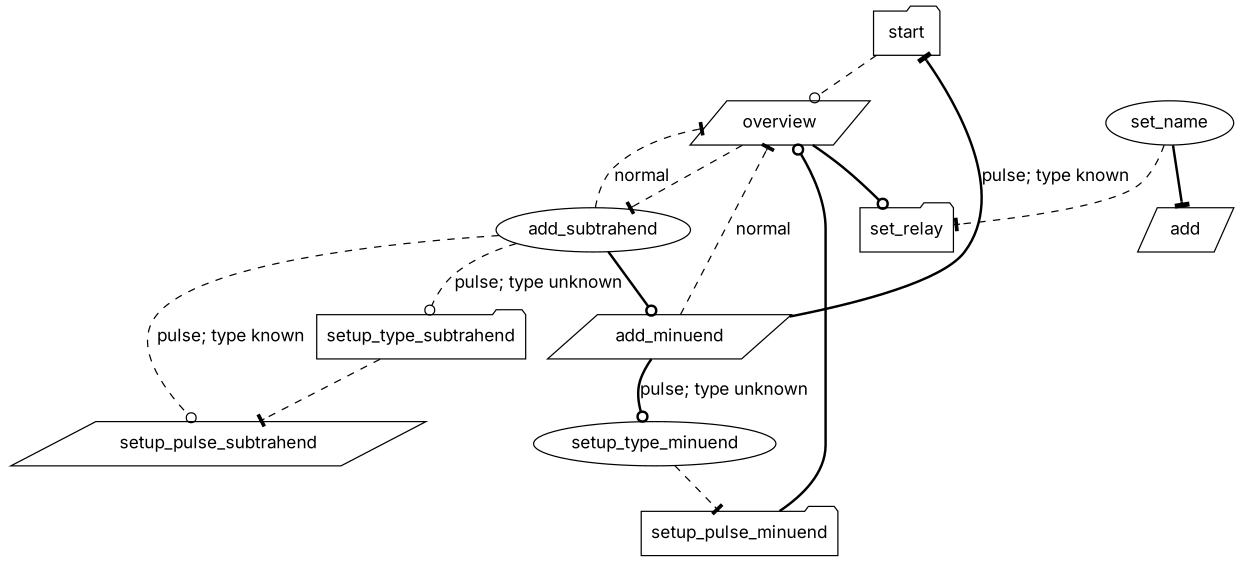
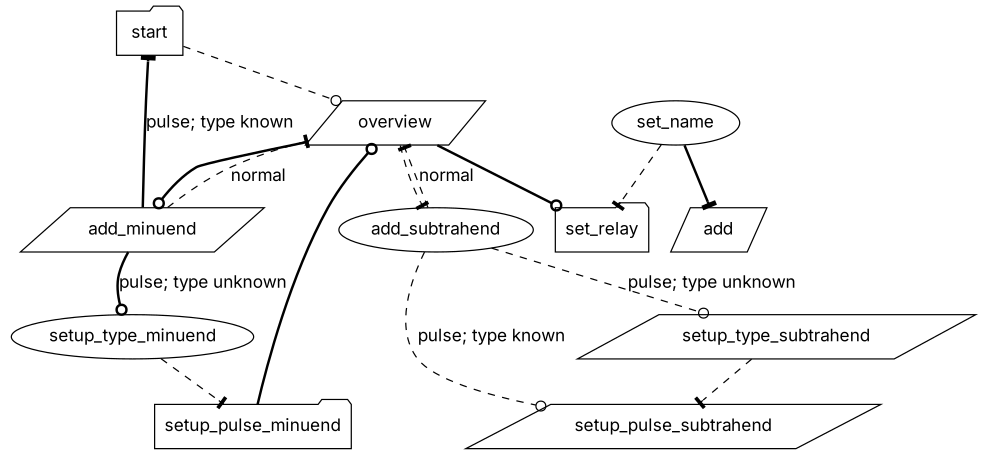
(628, 279) -> (229, 159)
(421, 337) -> (777, 337)
